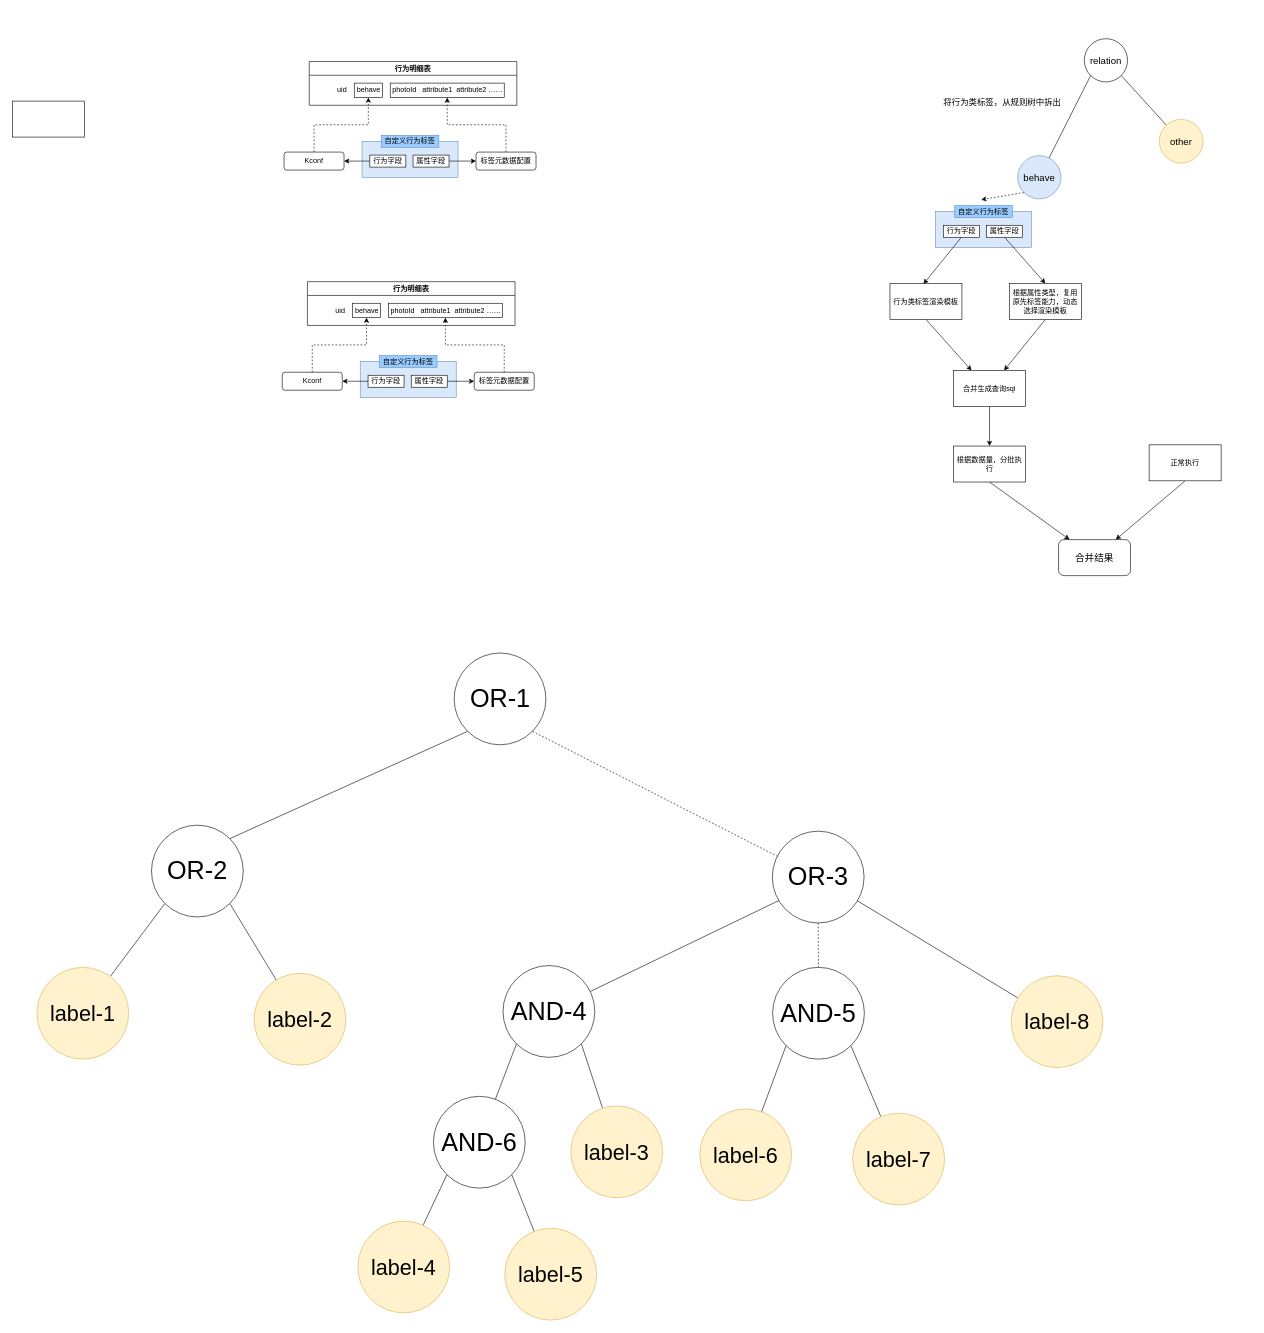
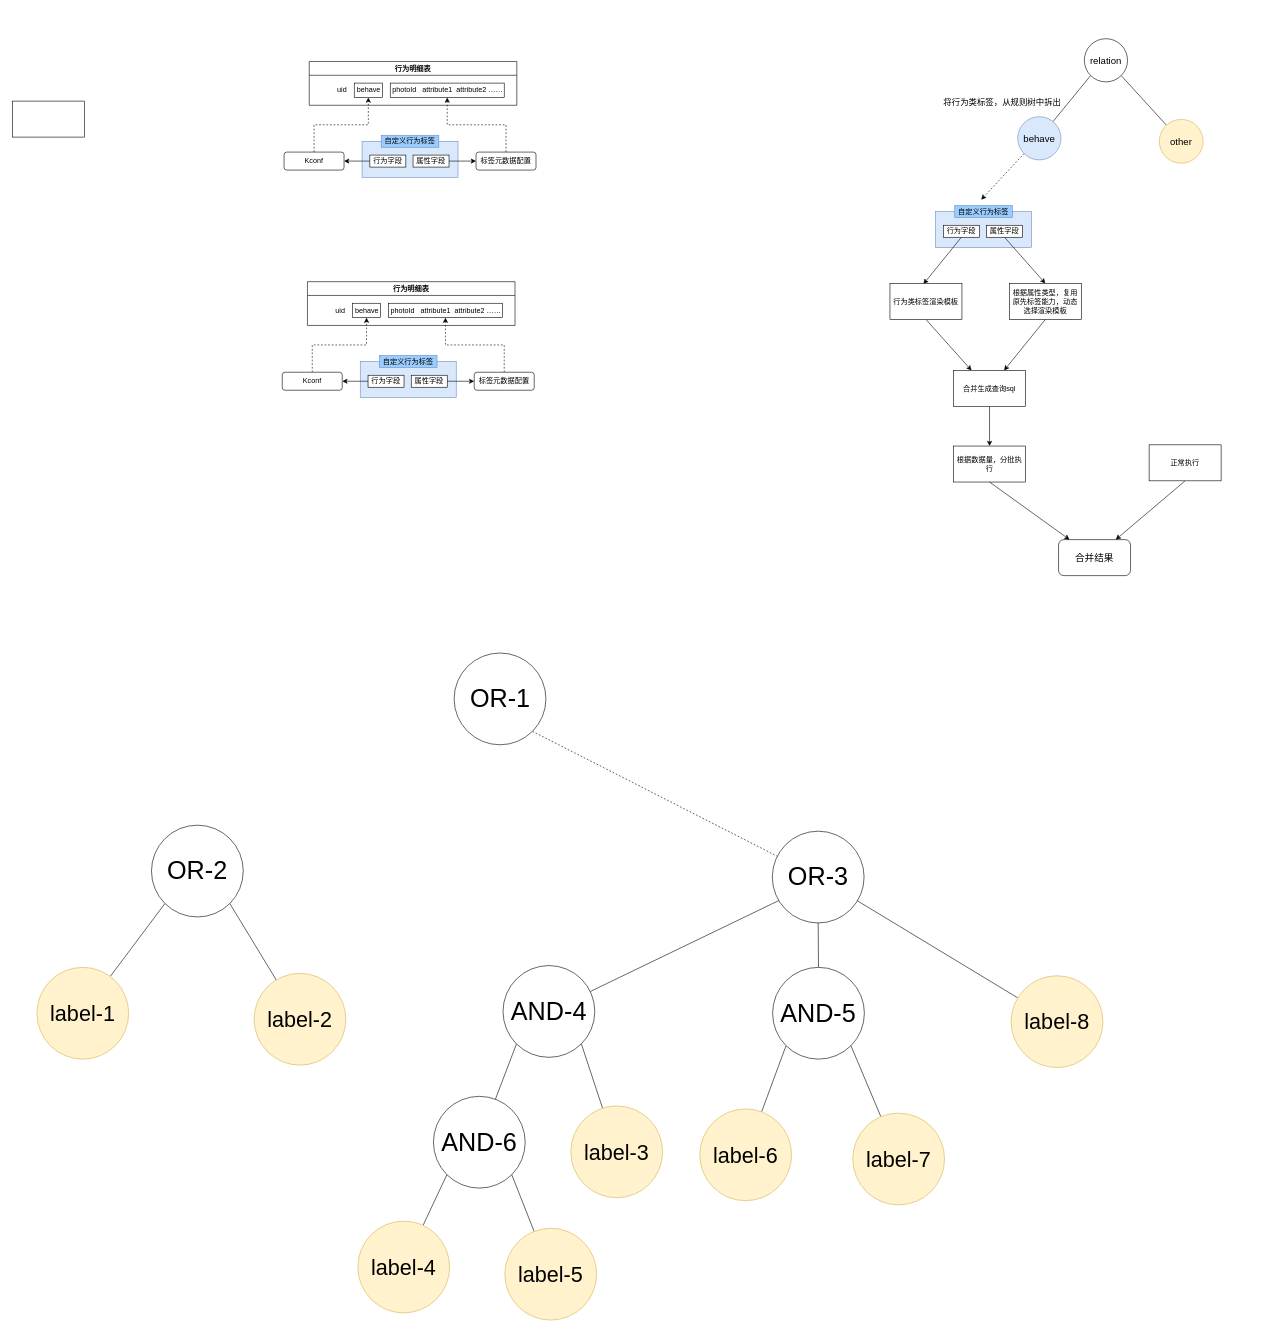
(1040, 177) -> (1040, 138)
(349, 785) -> none
(818, 944) -> (818, 944)
